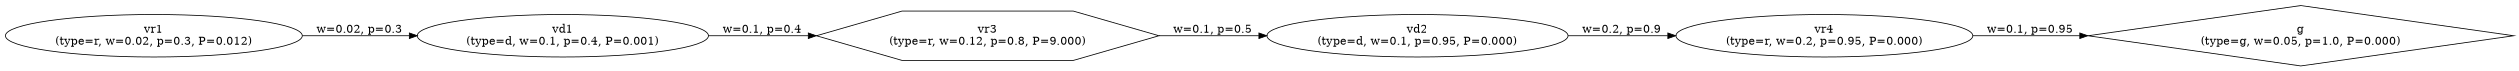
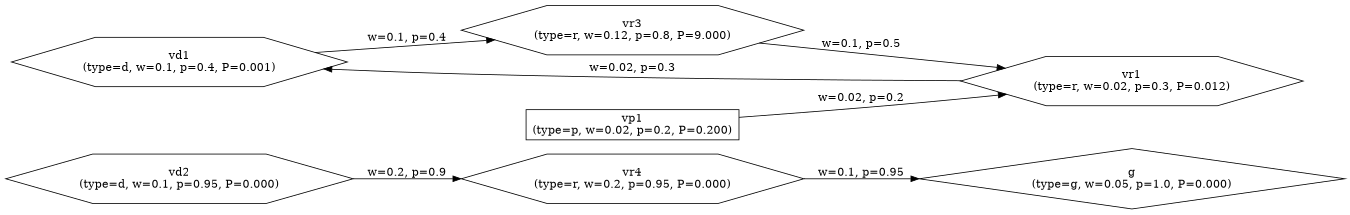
(154, 36) -> (1132, 81)
(563, 36) -> (179, 62)
(1209, 36) -> (878, 55)
(1417, 36) -> (179, 179)
(1824, 36) -> (633, 179)
none -> (633, 125)
